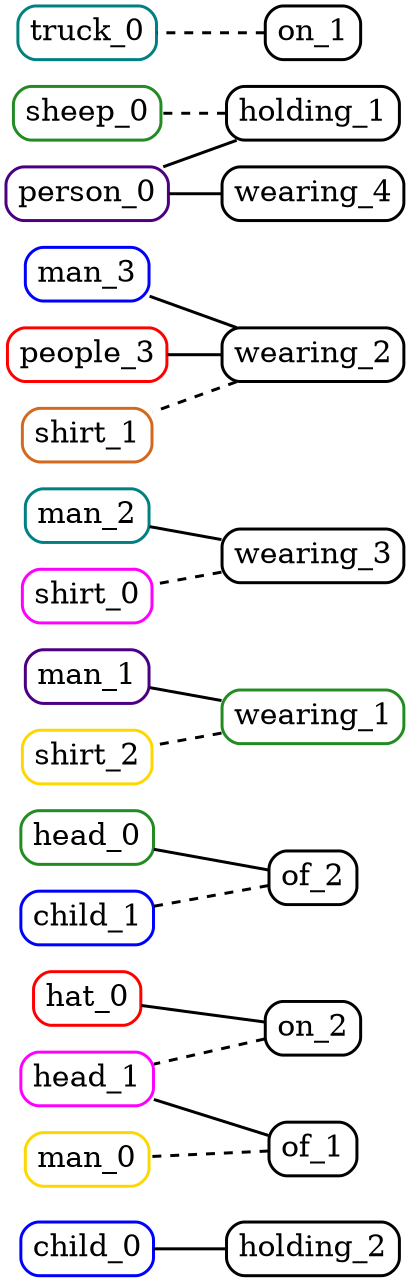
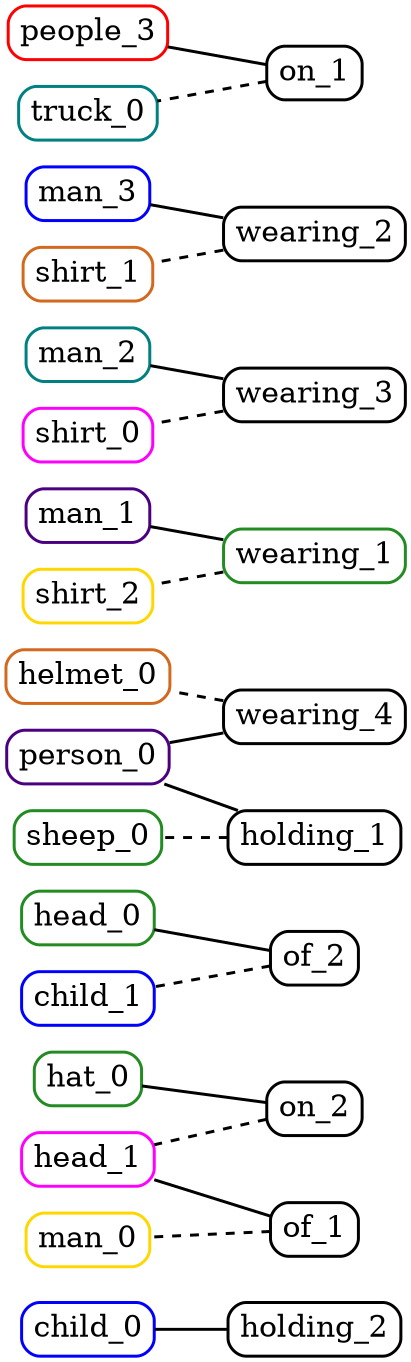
(194, 355) -> (217, 56)
none -> (88, 677)
(87, 998) -> (88, 1079)
